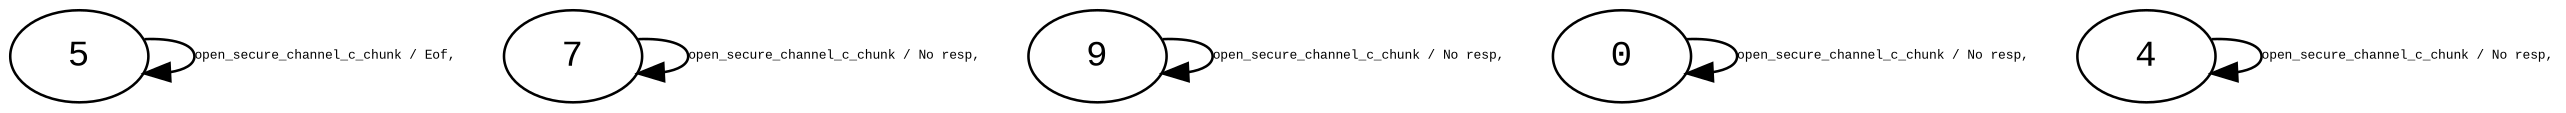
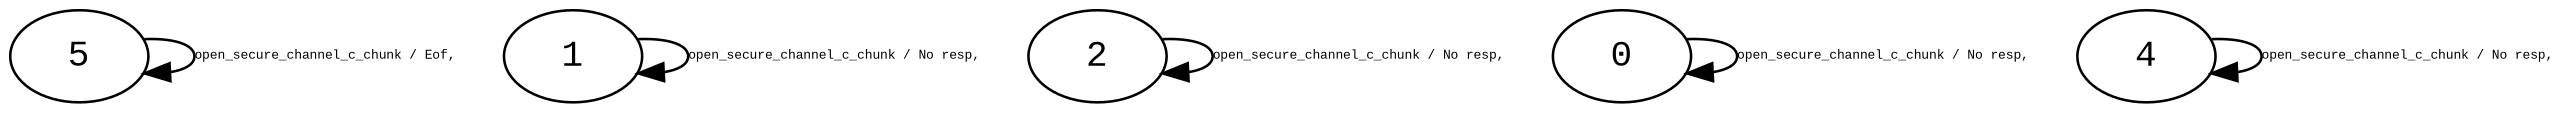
(573, 56) -> (573, 56)
(1098, 56) -> (1098, 56)
